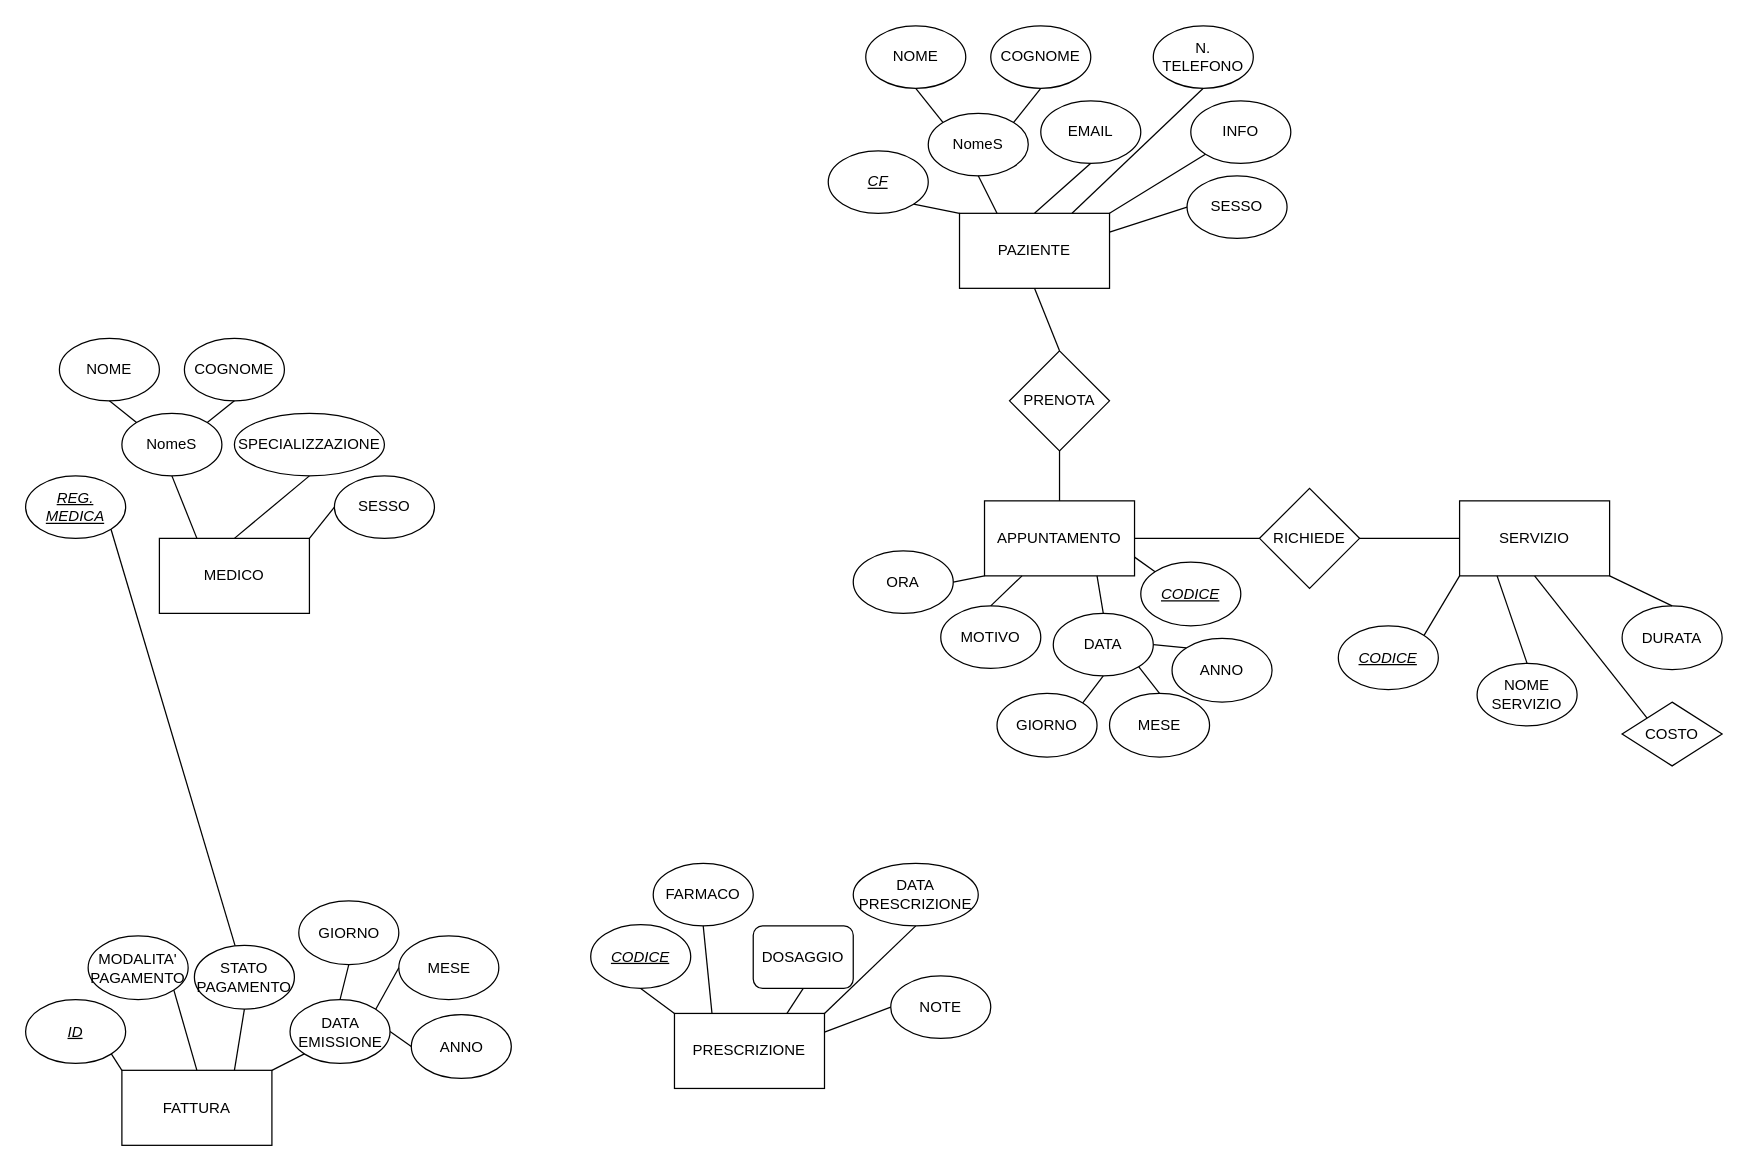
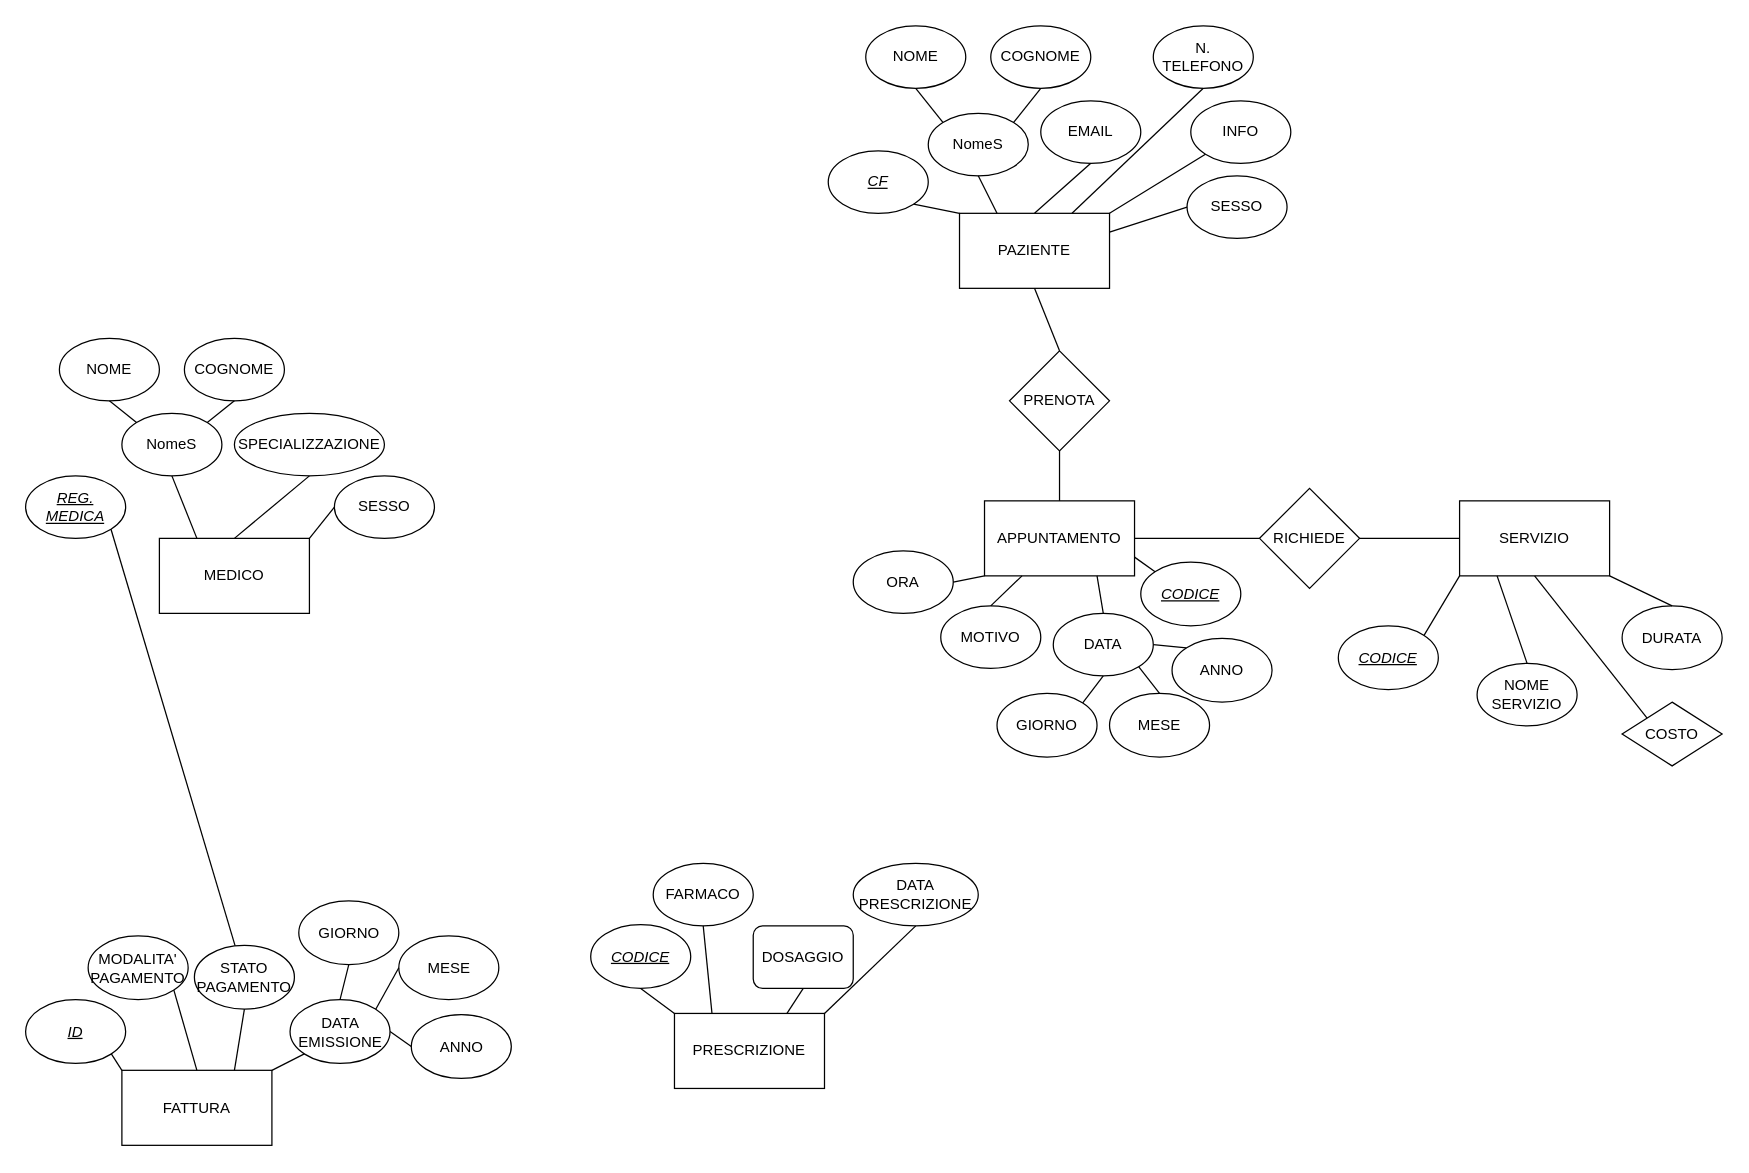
(941, 1007) -> none
(858, 1019) -> none
